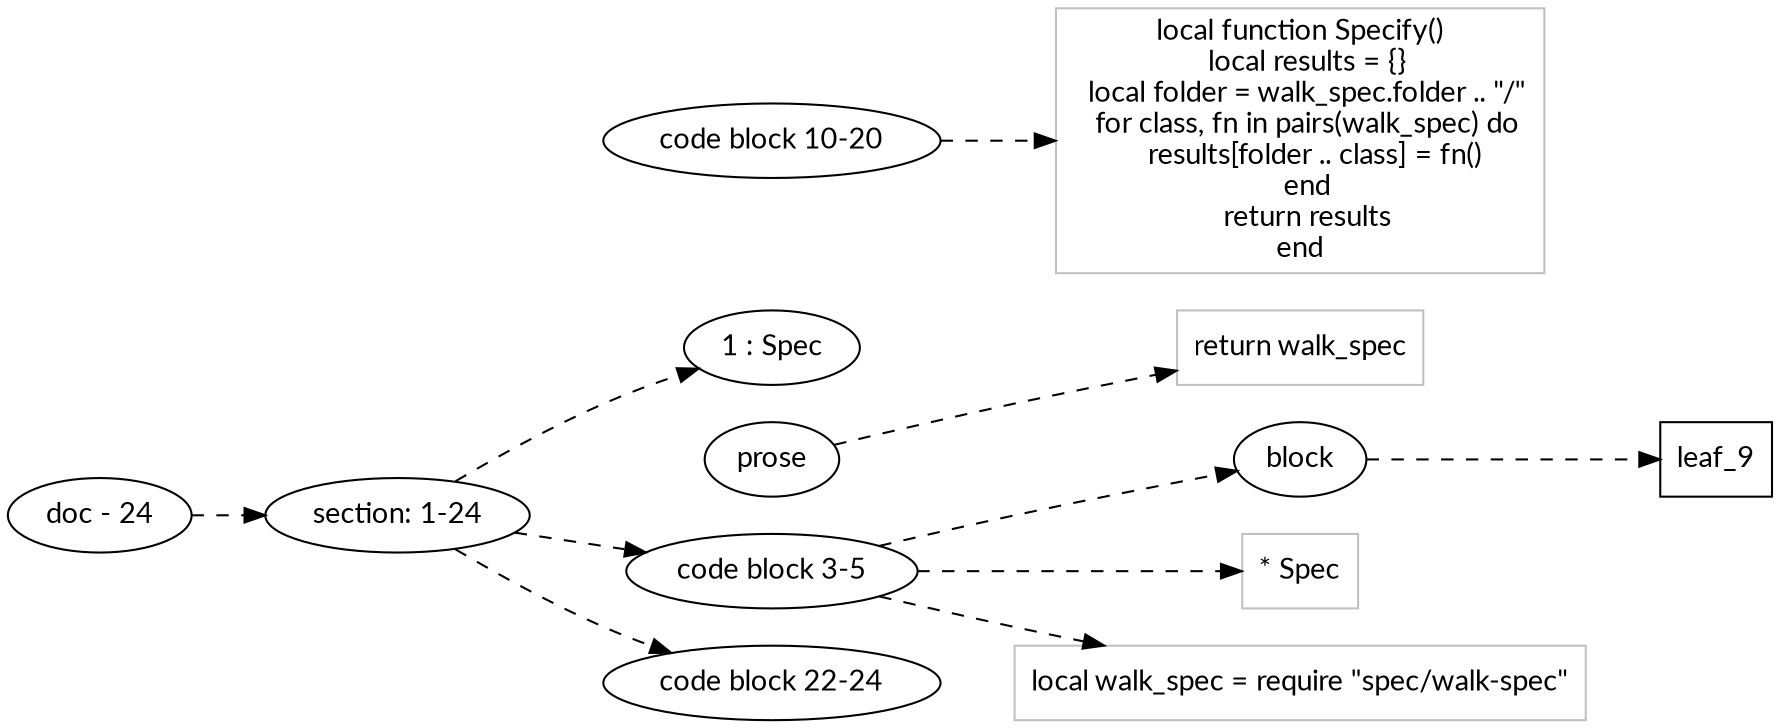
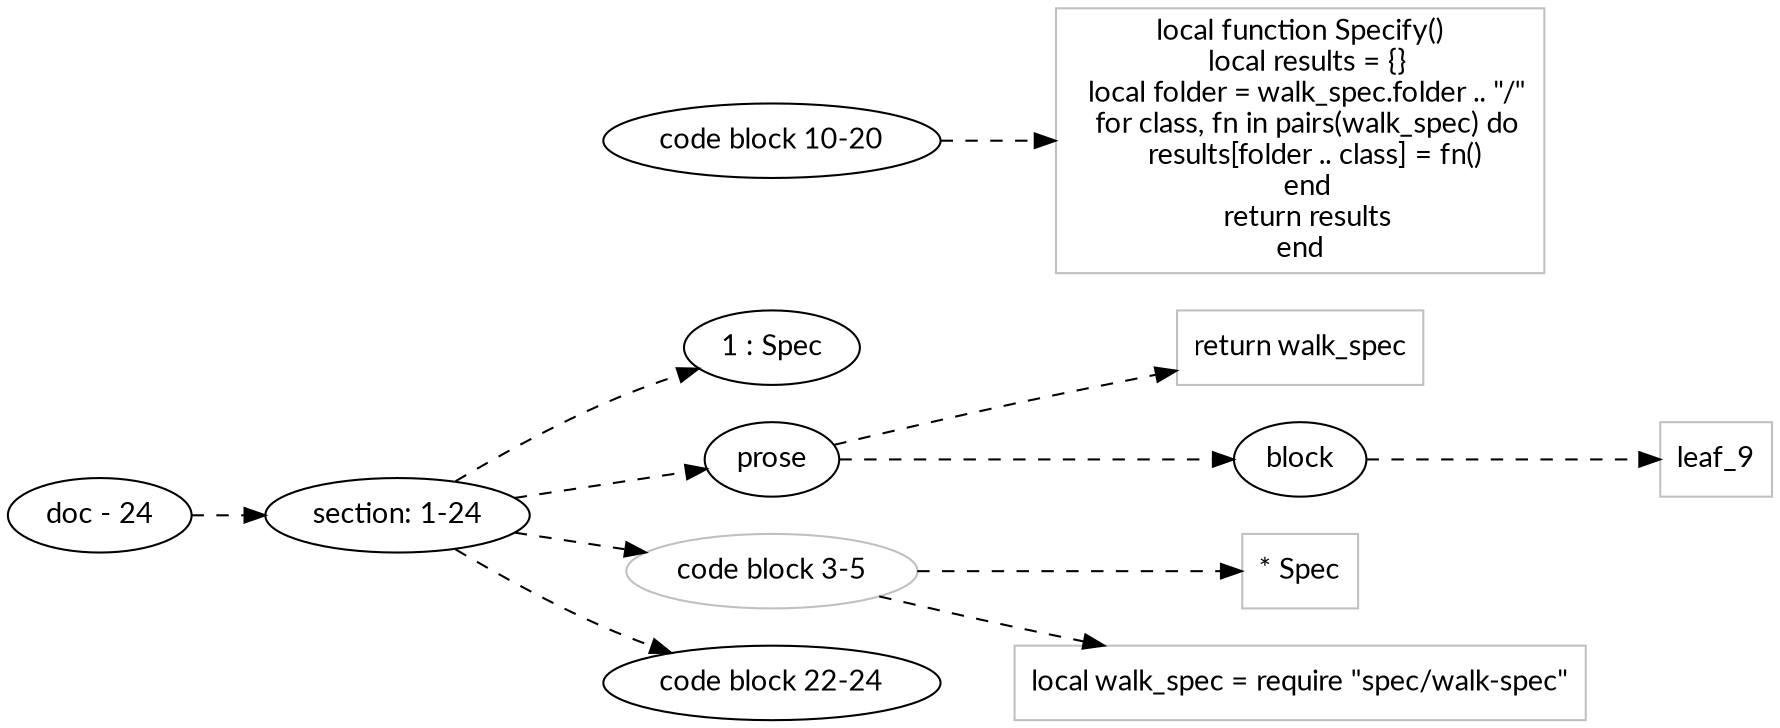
(1716, 459) -> (1716, 459)
none -> (600, 485)
(1047, 508) -> (1026, 459)
(772, 571) -> (772, 571)
